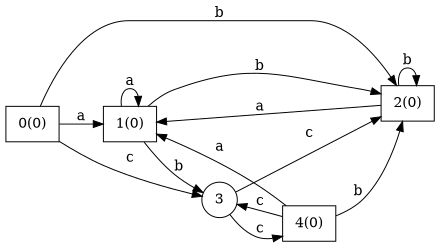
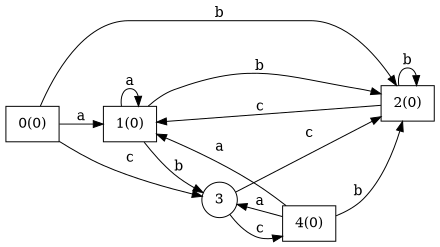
(260, 107) -> (260, 107)
(260, 201) -> (260, 201)
